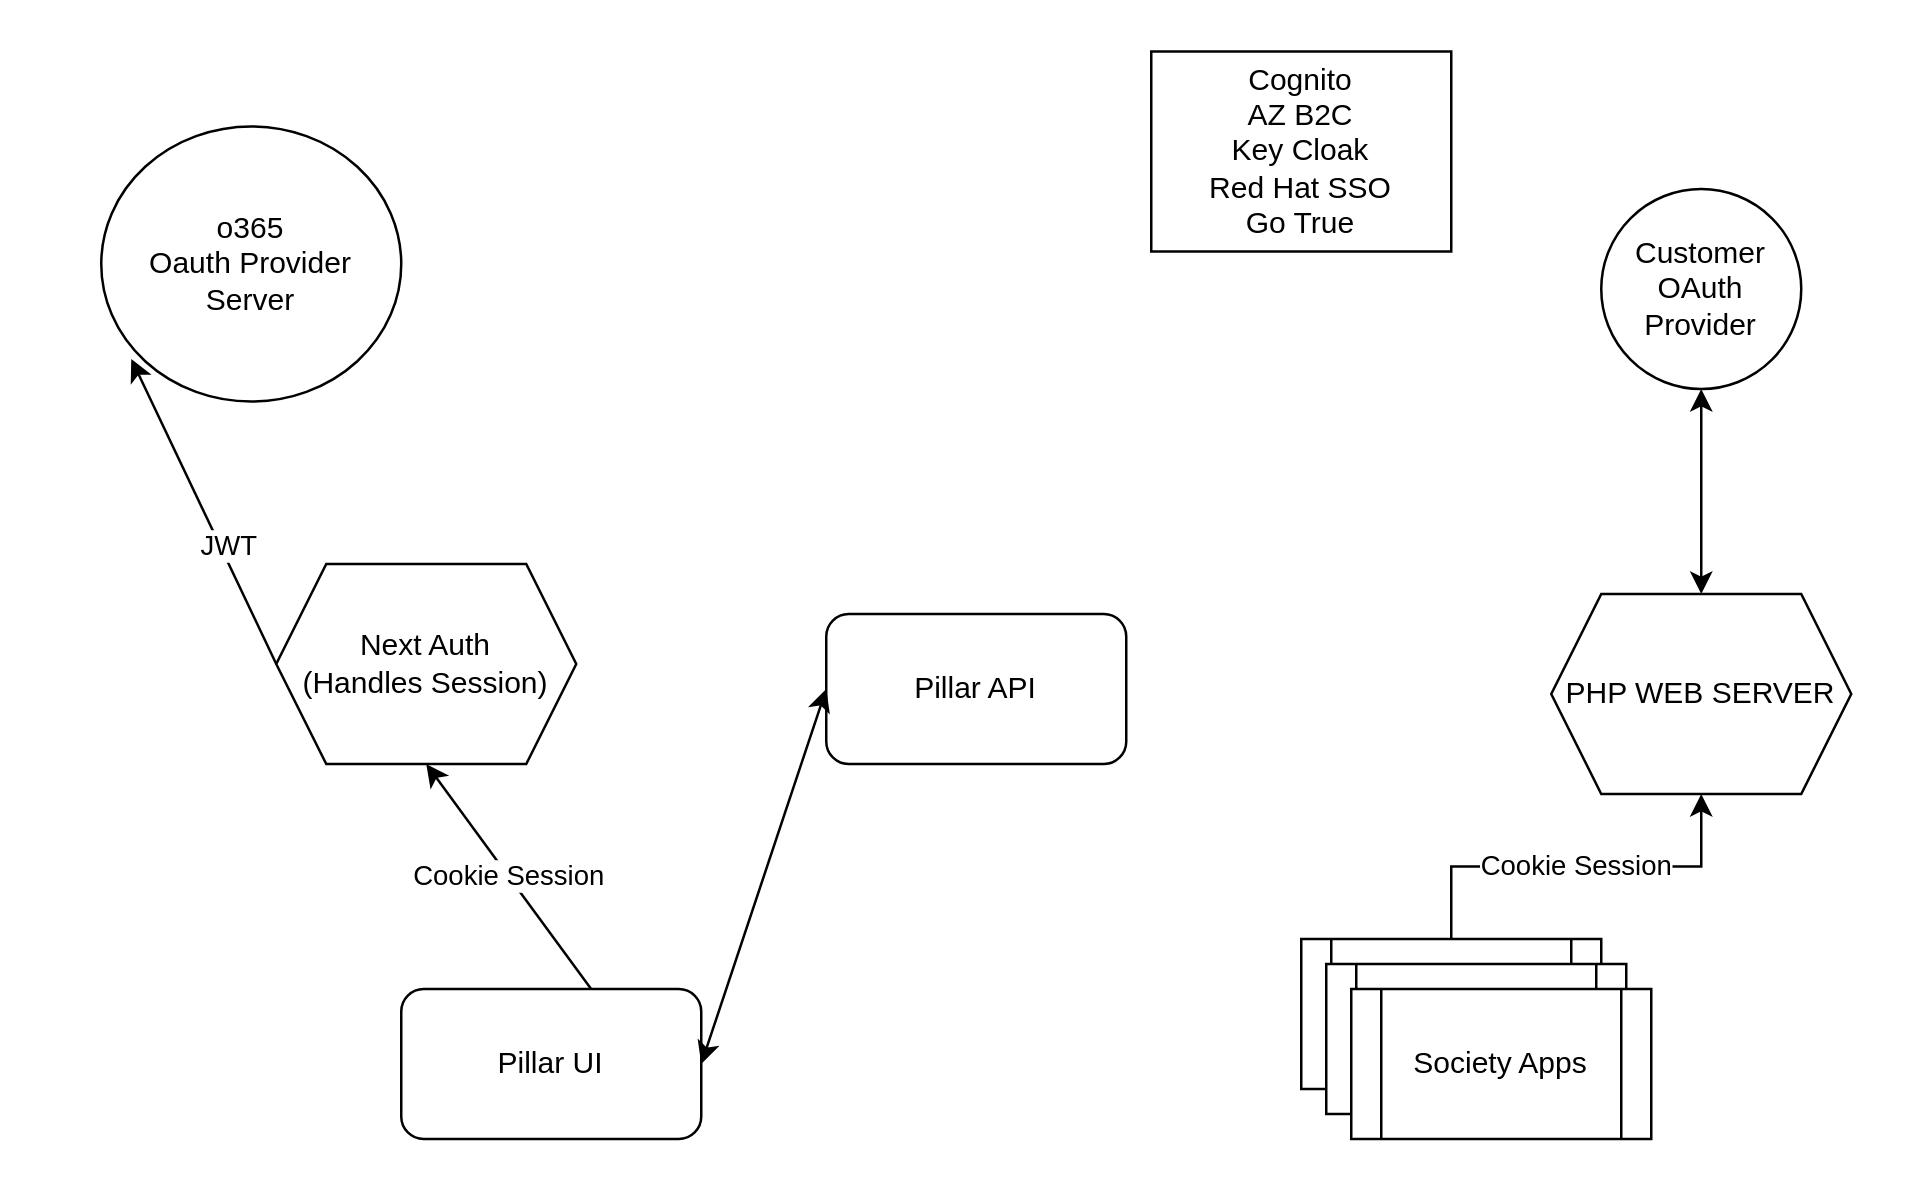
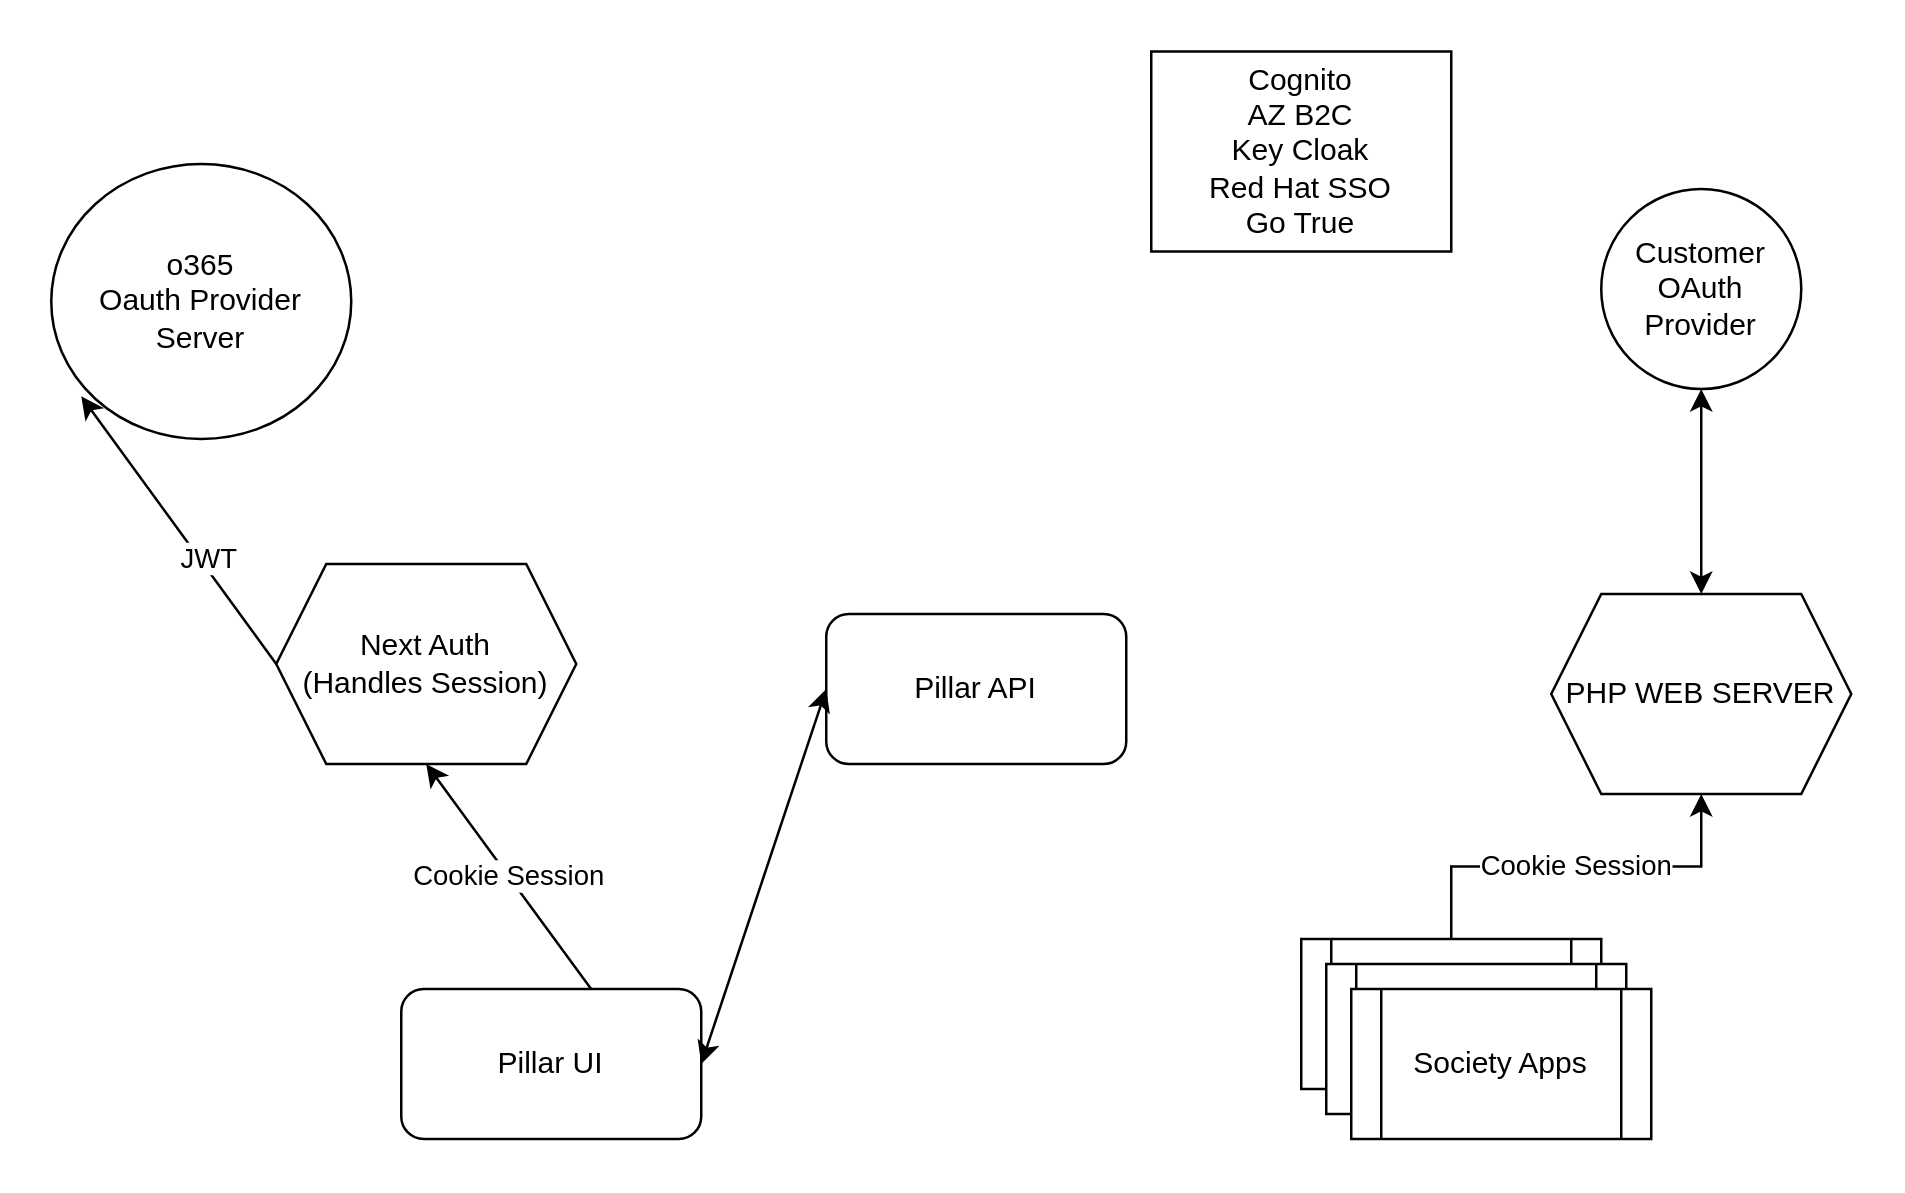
(251, 264) -> (201, 301)
